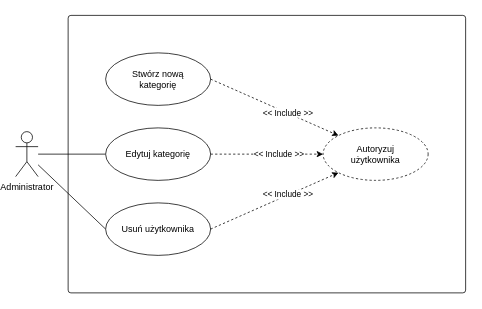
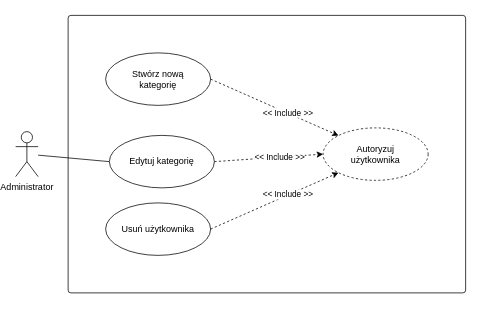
(158, 154) -> (162, 162)
(71, 197) -> none
